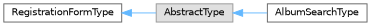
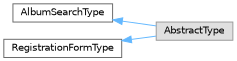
(255, 13) -> (139, 24)
